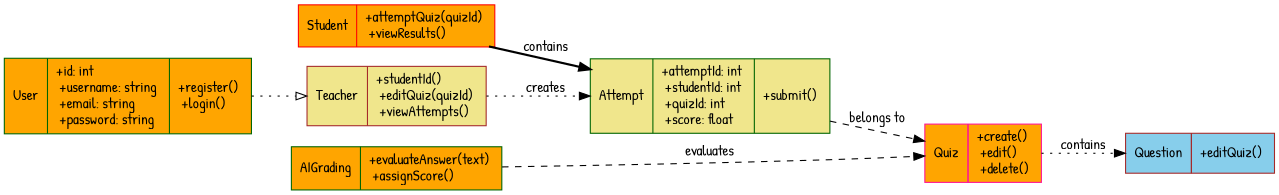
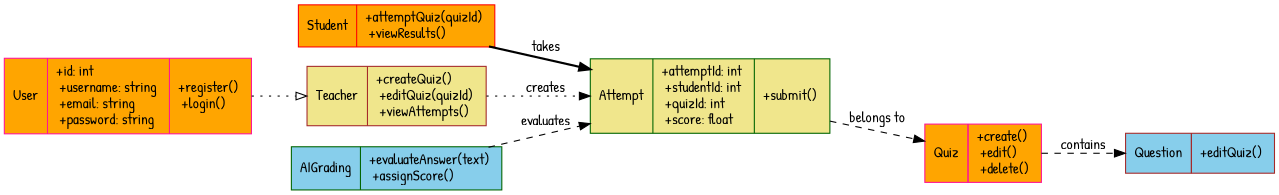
(546, 47) -> (546, 47)
(411, 79) -> (416, 79)
(128, 96) -> (128, 96)
(1078, 153) -> (1078, 153)
(708, 163) -> (534, 137)
(397, 168) -> (397, 168)
